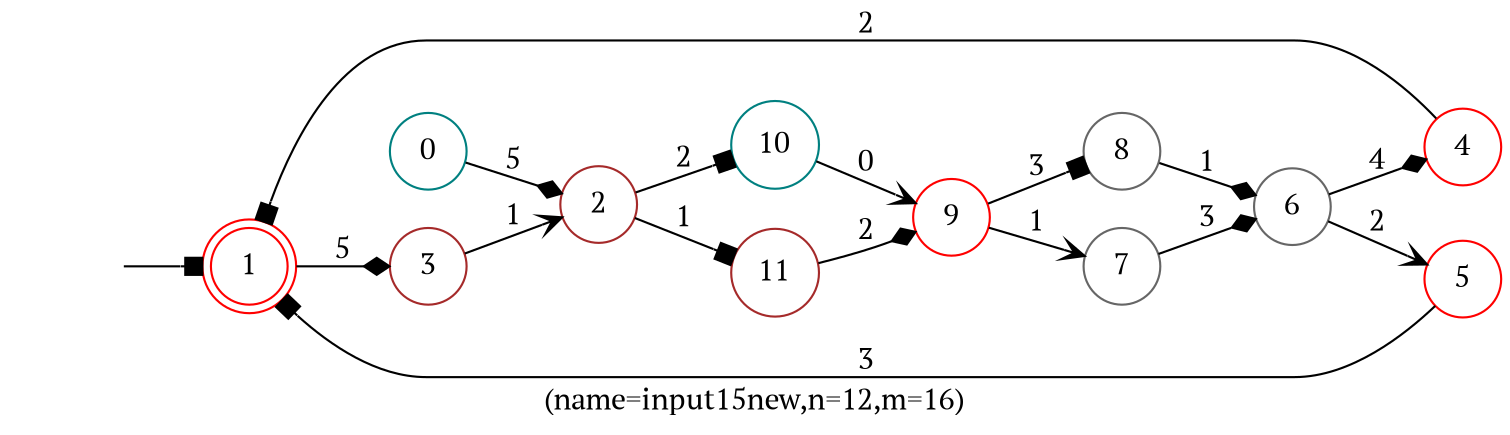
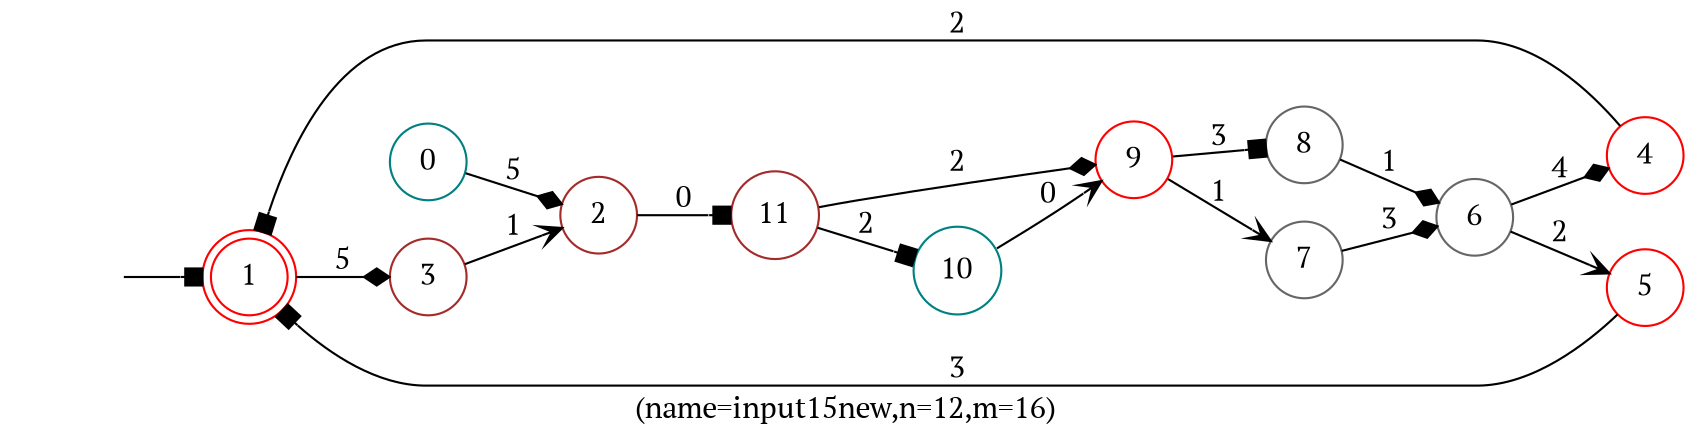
(674, 179) -> (856, 240)
(684, 218) -> (684, 199)
